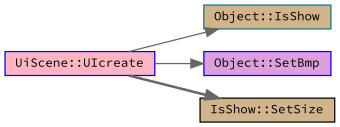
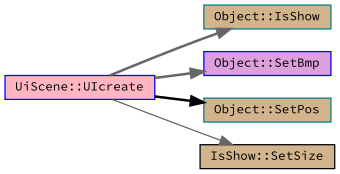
(167, 42) -> (164, 54)
(173, 64) -> (173, 76)
(167, 85) -> (166, 120)
none -> (267, 110)
